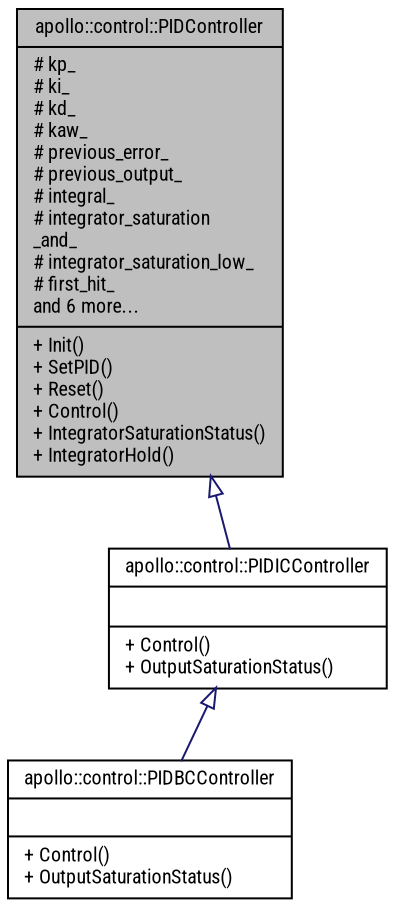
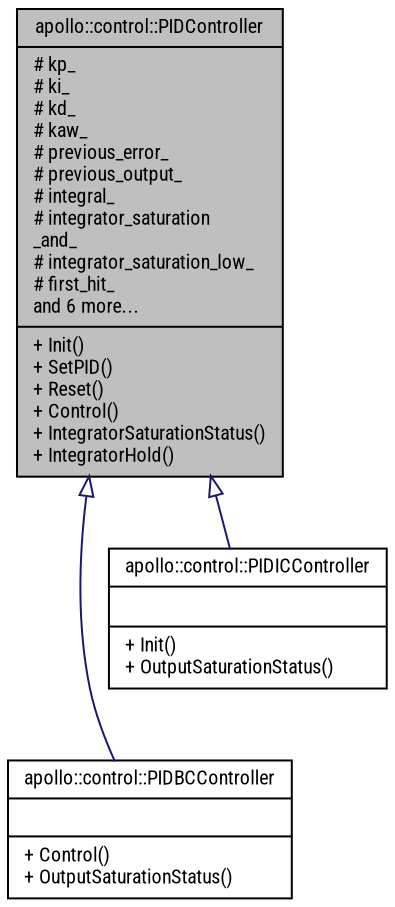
(168, 646) -> (151, 646)
(194, 734) -> (82, 631)
